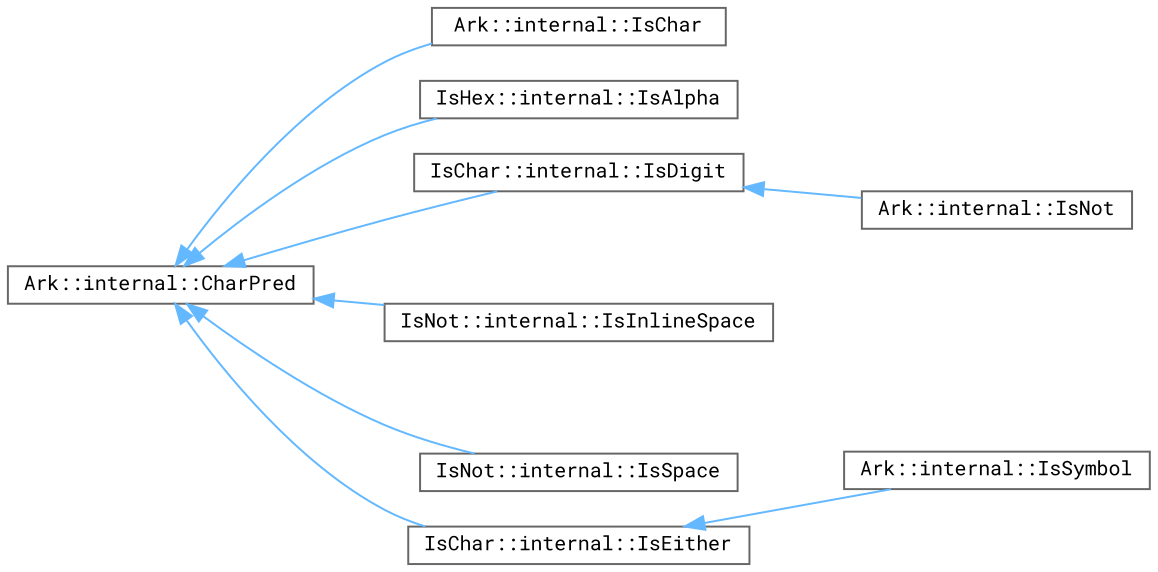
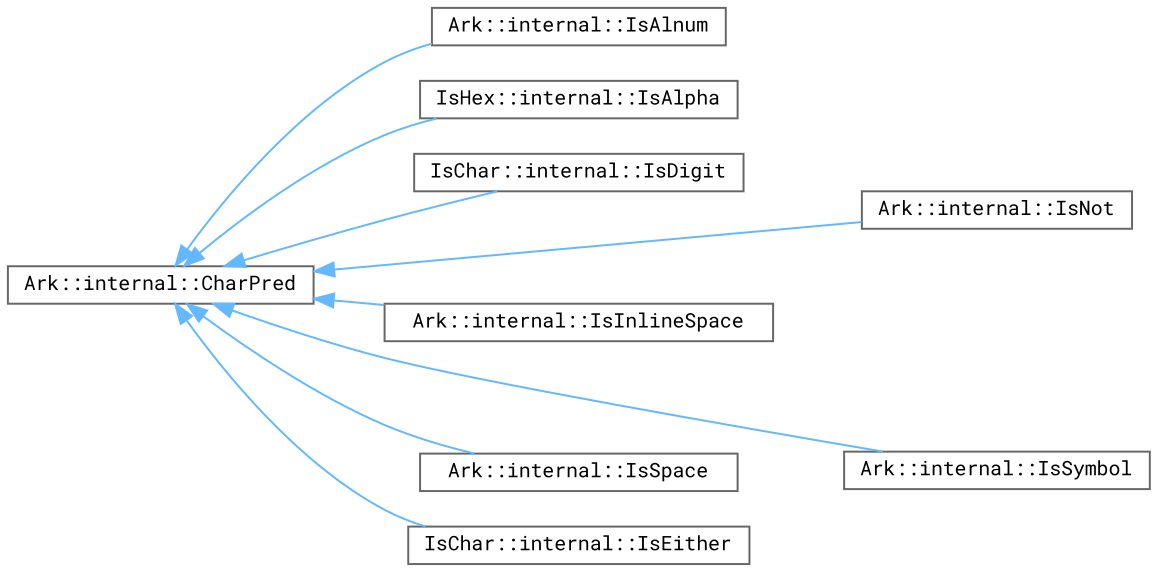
(579, 27) -> (579, 27)
(813, 194) -> (598, 246)
(579, 322) -> (579, 322)
(579, 472) -> (579, 472)
(798, 506) -> (555, 393)
